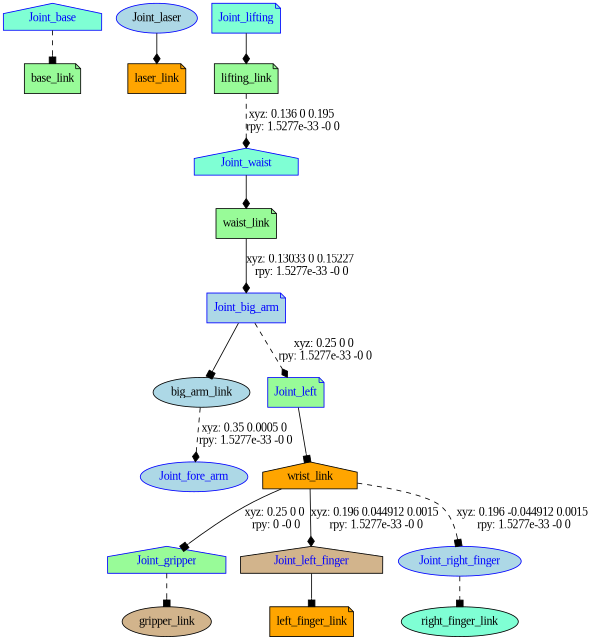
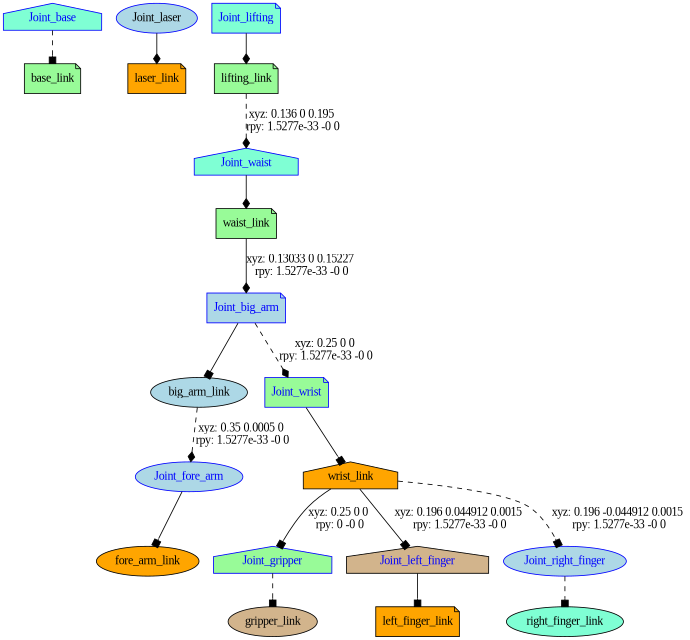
(296, 392) -> (297, 392)
(310, 513) -> (381, 515)
none -> (148, 561)
